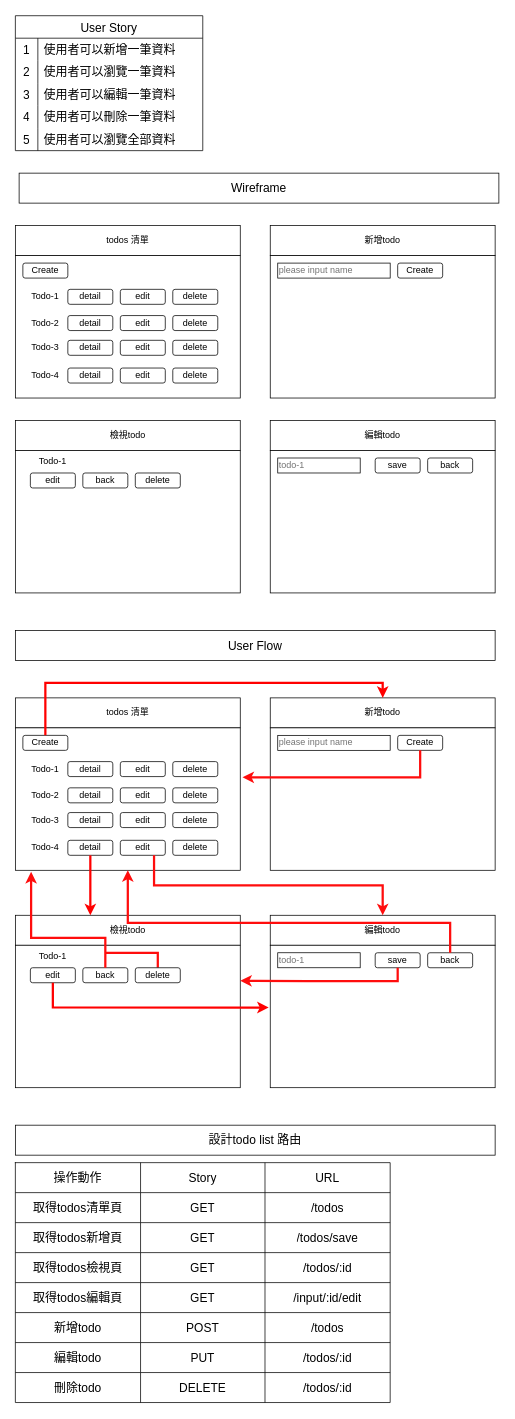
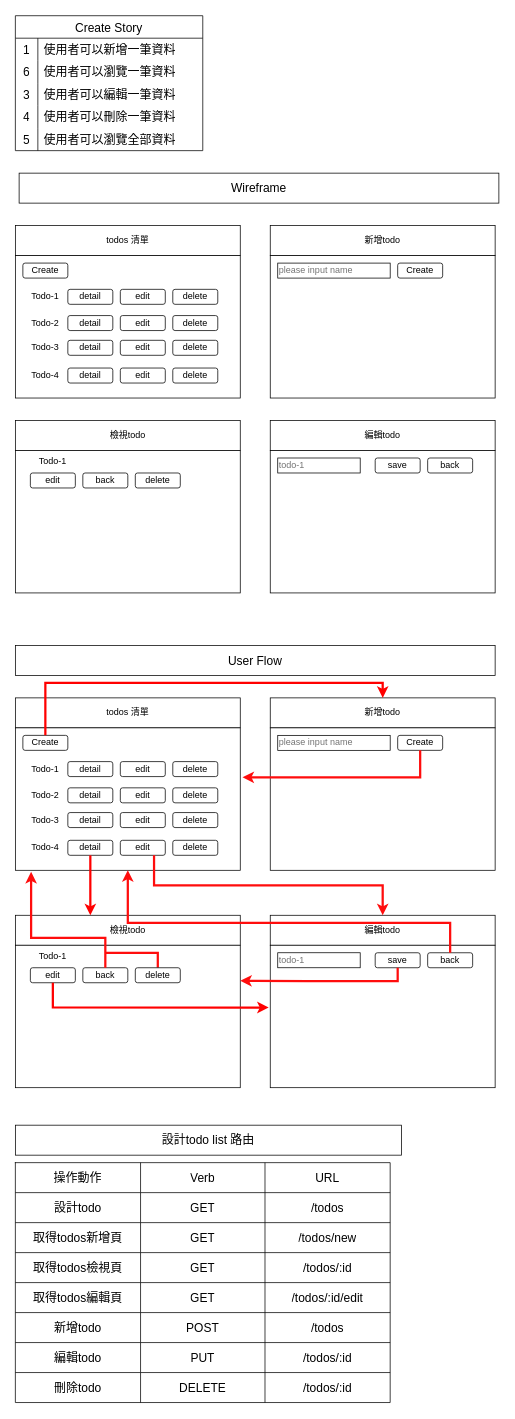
(109, 28) -> (109, 28)
(27, 72) -> (27, 72)
(255, 645) -> (255, 660)
(255, 1140) -> (209, 1140)
(203, 1178) -> (203, 1178)
(78, 1208) -> (78, 1208)
(328, 1238) -> (328, 1238)
(328, 1298) -> (328, 1298)
